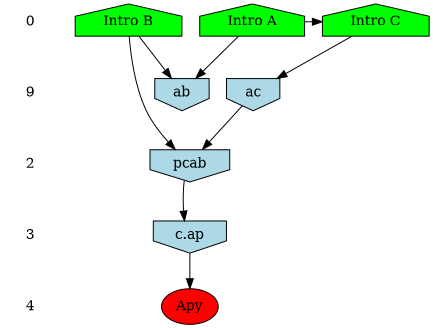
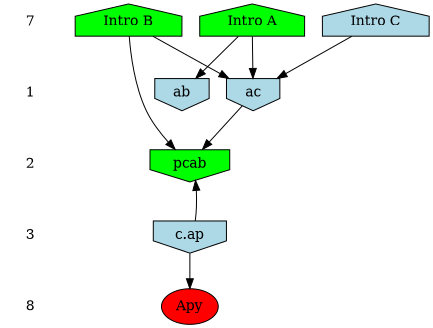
(31, 22) -> (31, 22)
(308, 22) -> (253, 52)
(376, 22) -> (376, 22)
(152, 53) -> (187, 55)
(31, 93) -> (31, 93)
(190, 164) -> (190, 164)
(183, 196) -> (196, 206)
(31, 307) -> (31, 307)
